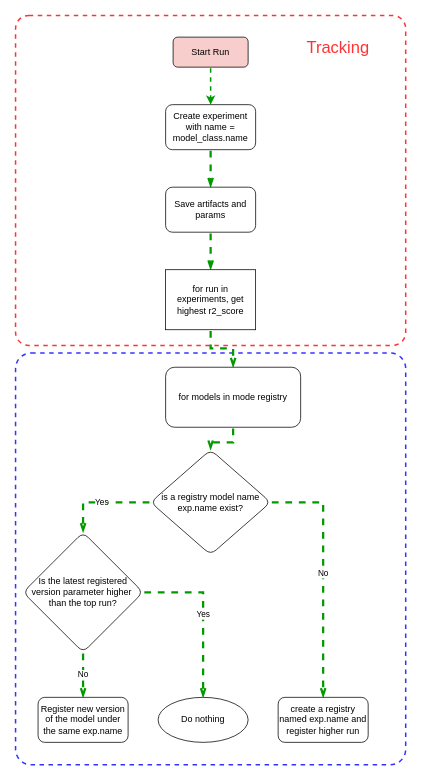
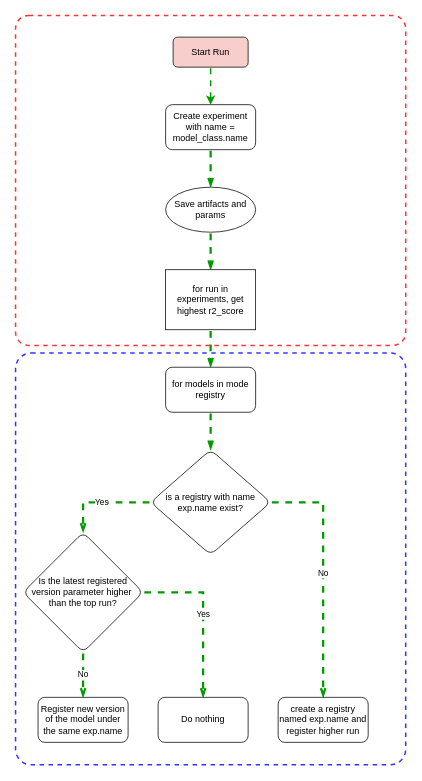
(338, 48) -> none
(210, 83) -> (210, 83)
(210, 210) -> (210, 210)
(233, 397) -> (210, 390)
(210, 502) -> (210, 502)
(203, 720) -> (203, 720)
